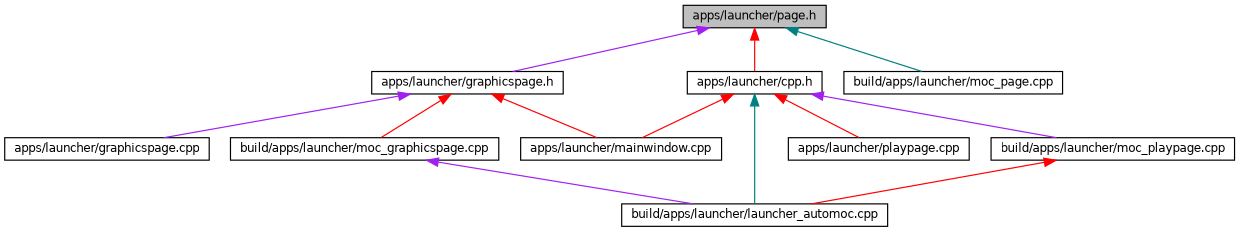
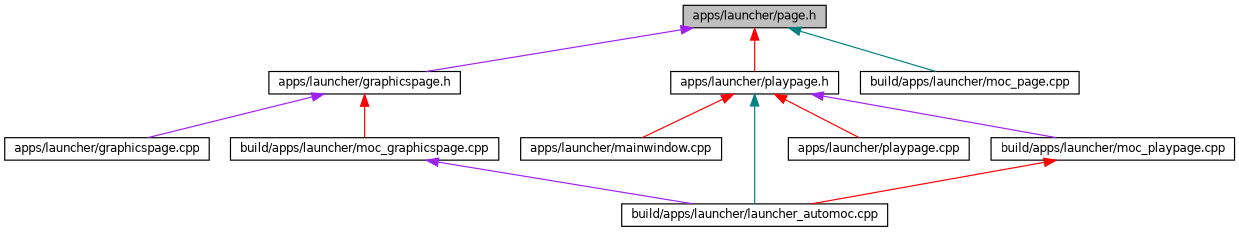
(755, 83) -> (755, 83)
(550, 118) -> none
